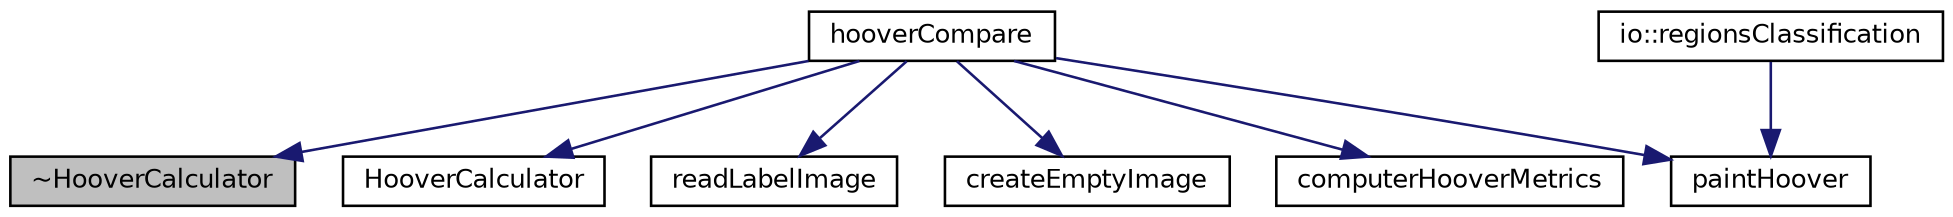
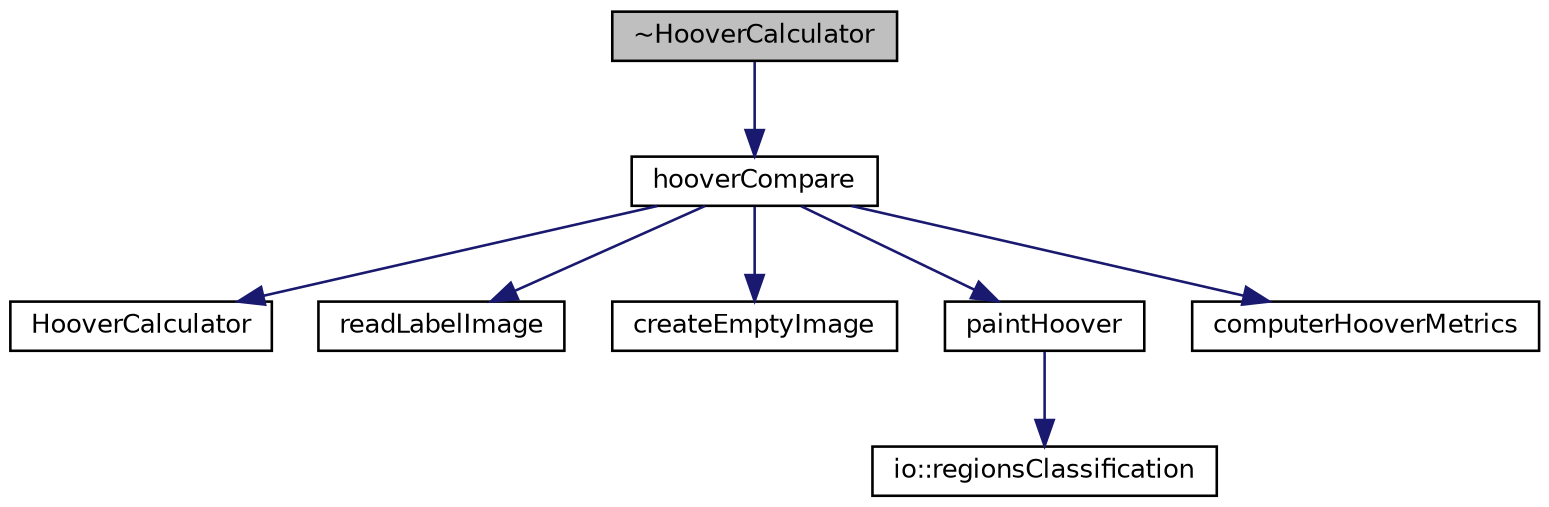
(1771, 96) -> (1045, 386)
(555, 106) -> (755, 96)
